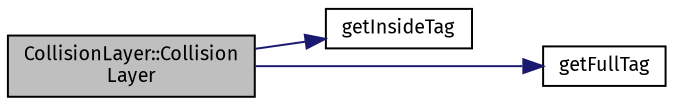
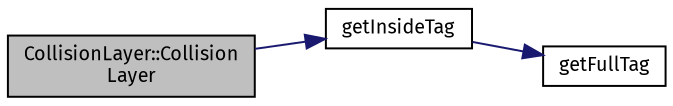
(389, 66) -> (498, 47)
